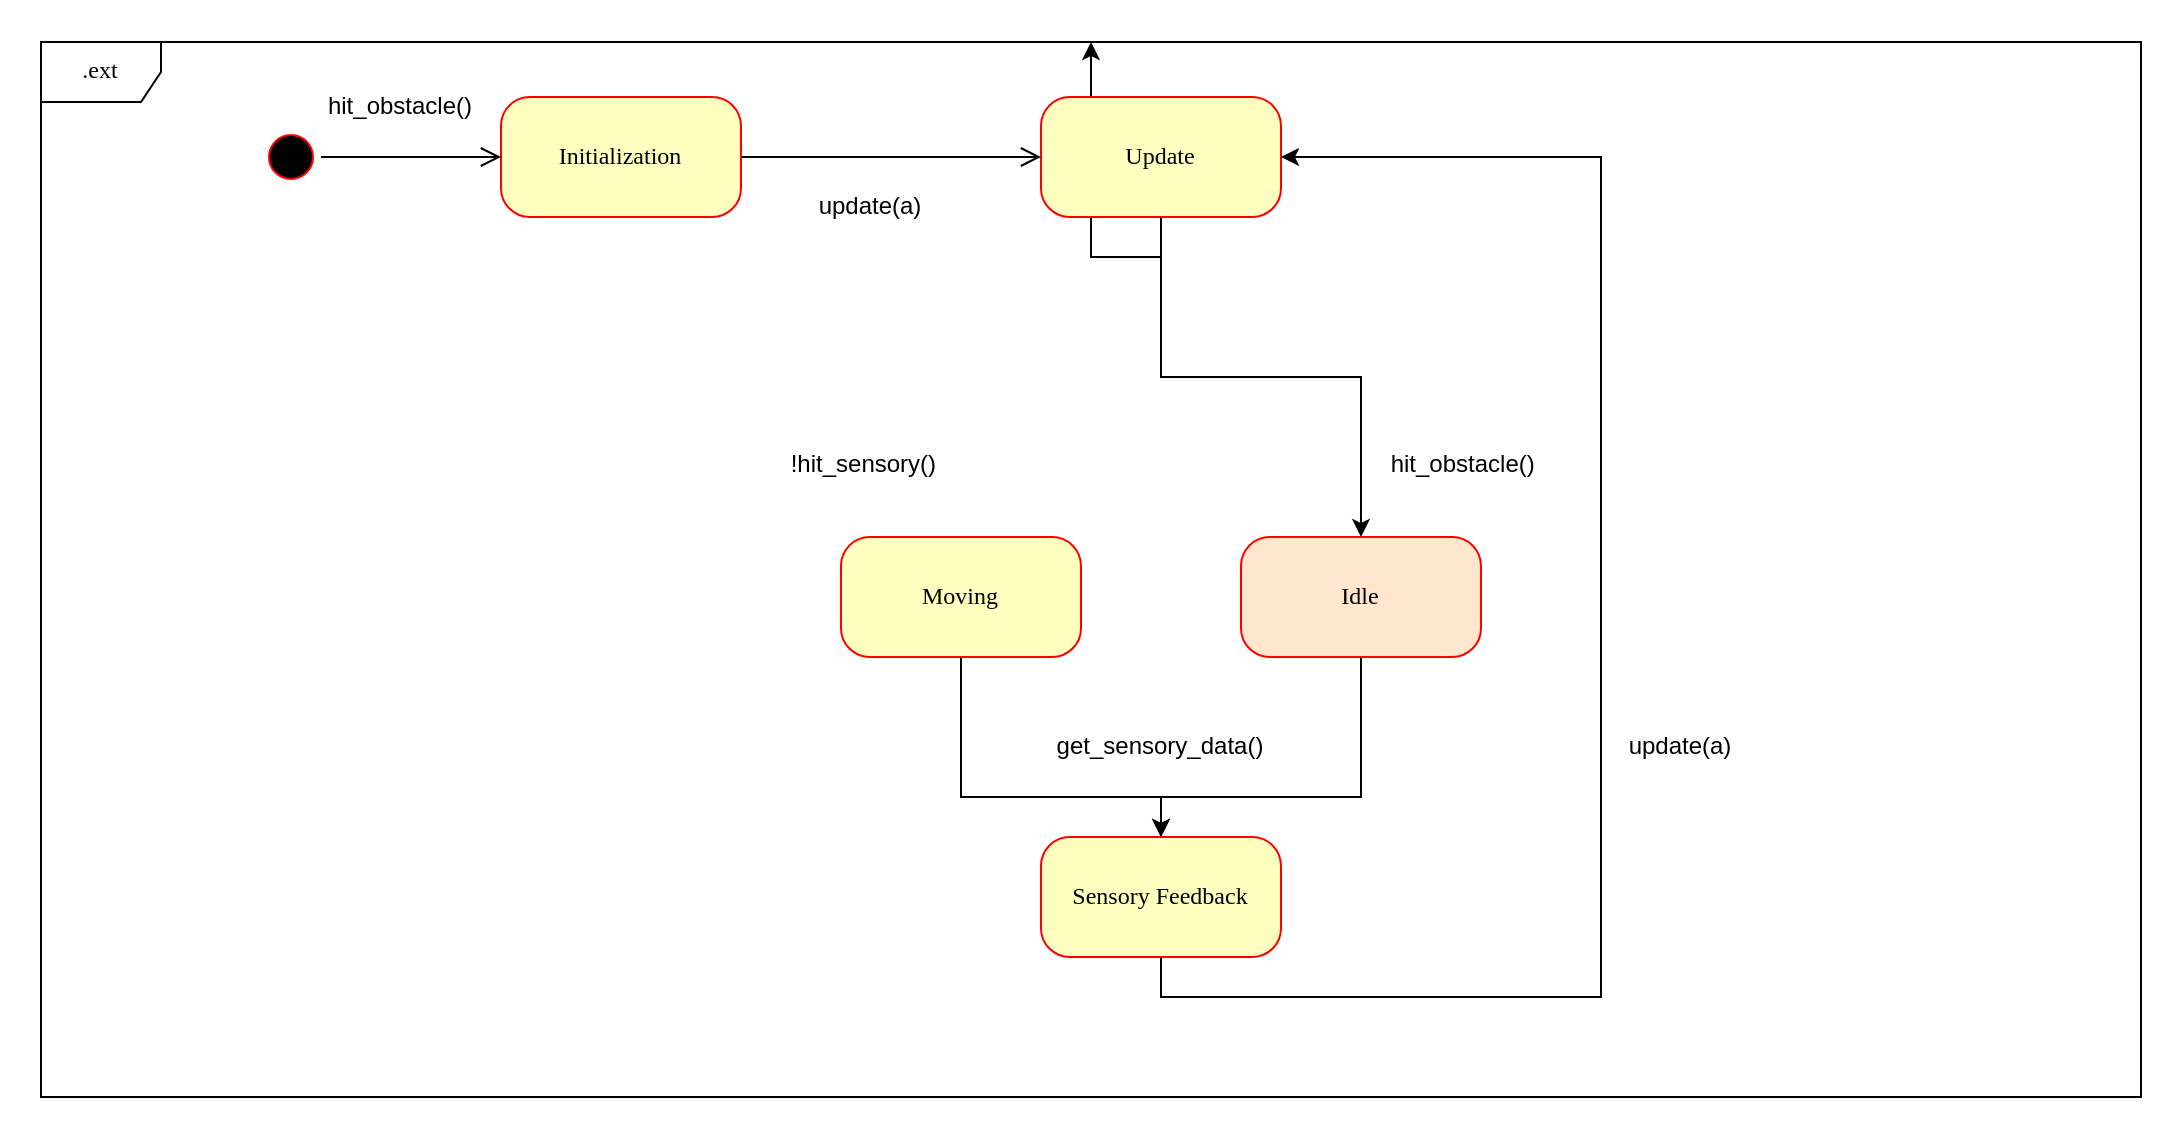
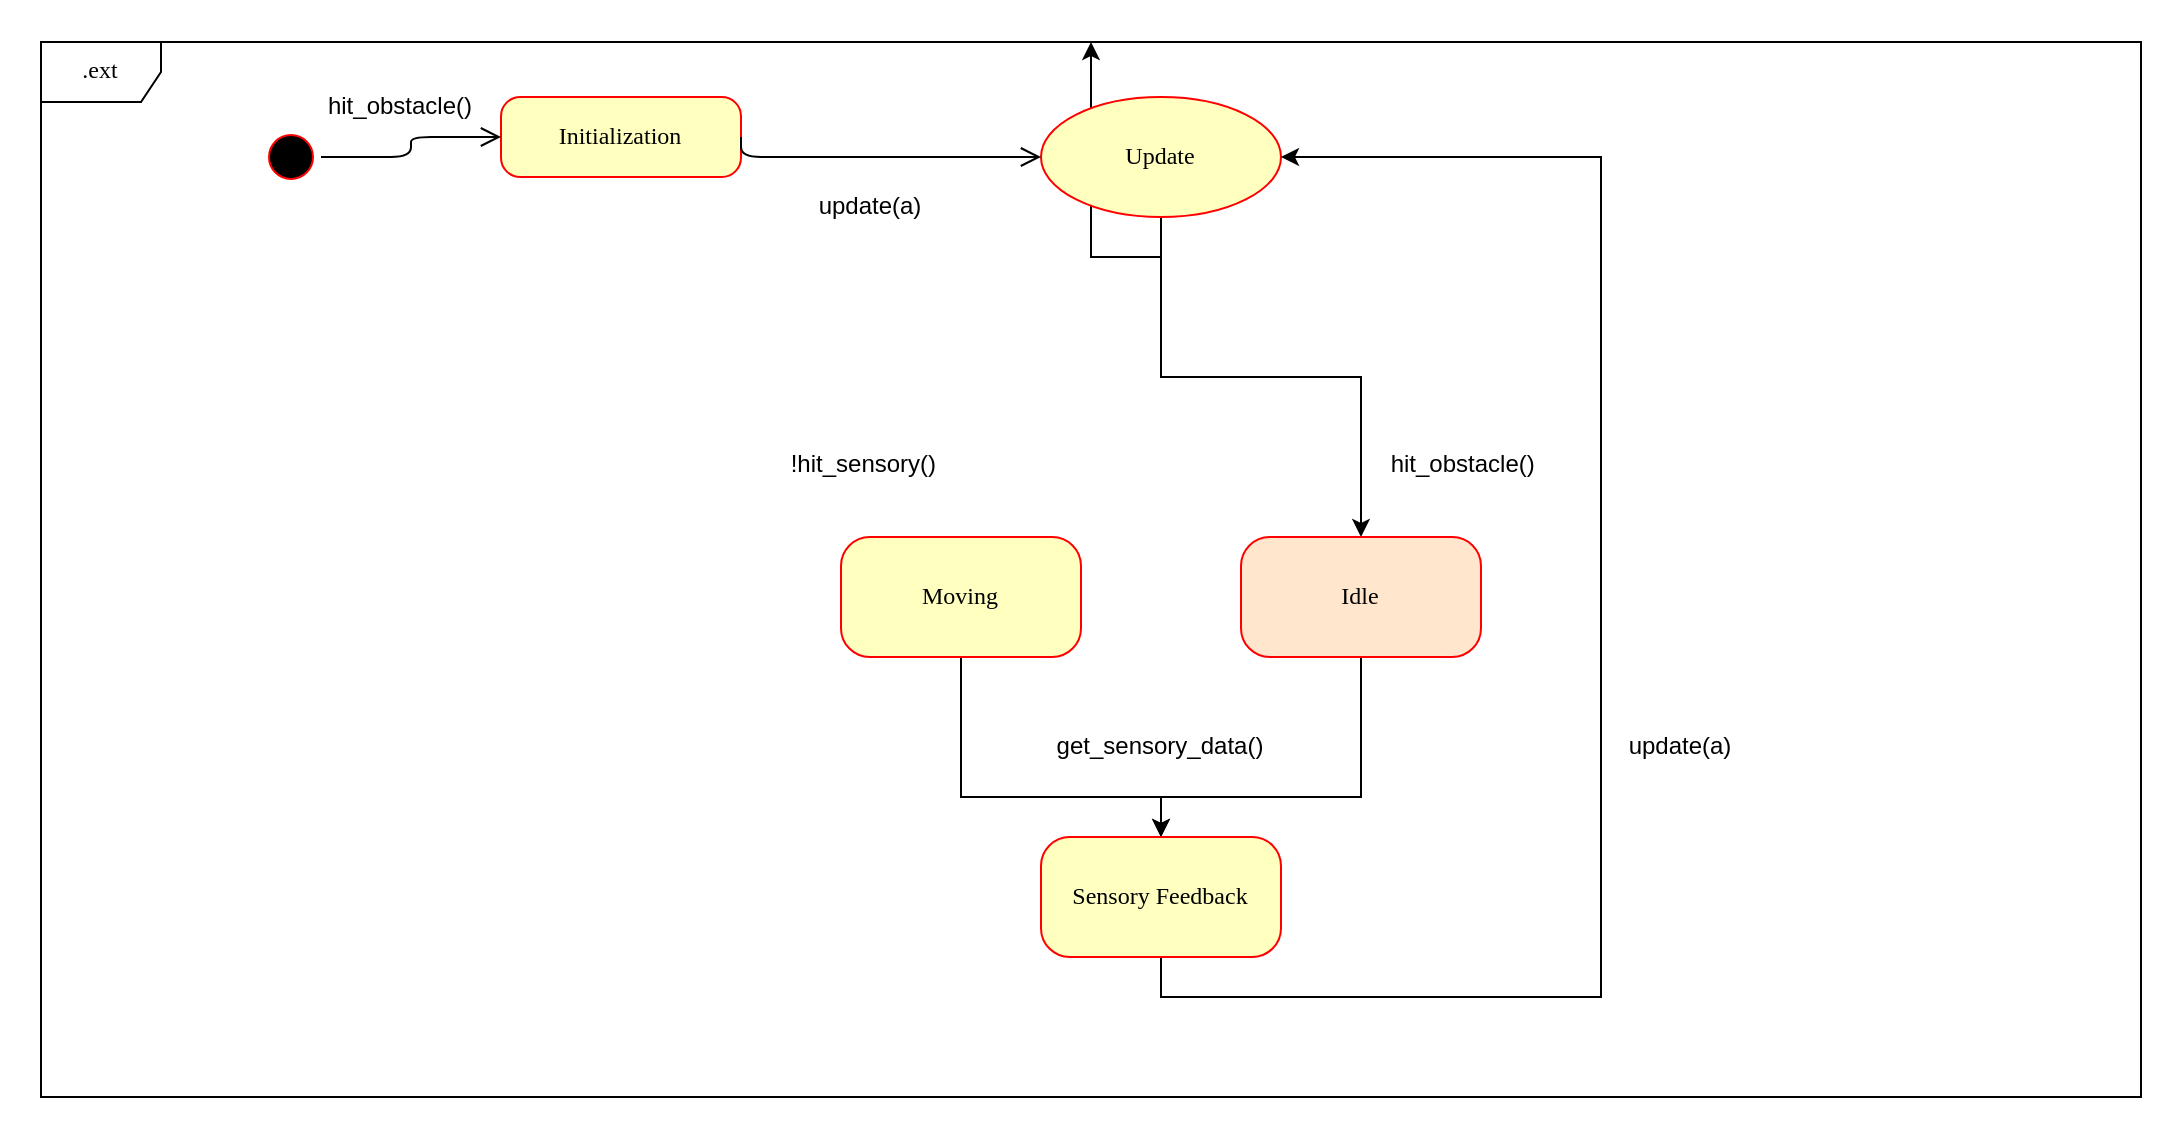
(621, 157) -> (621, 137)
(1161, 157) -> (1161, 157)
